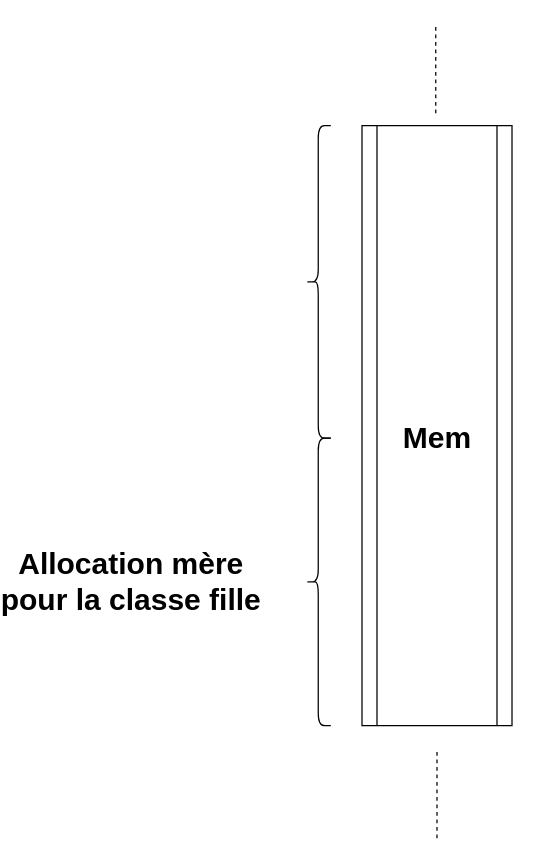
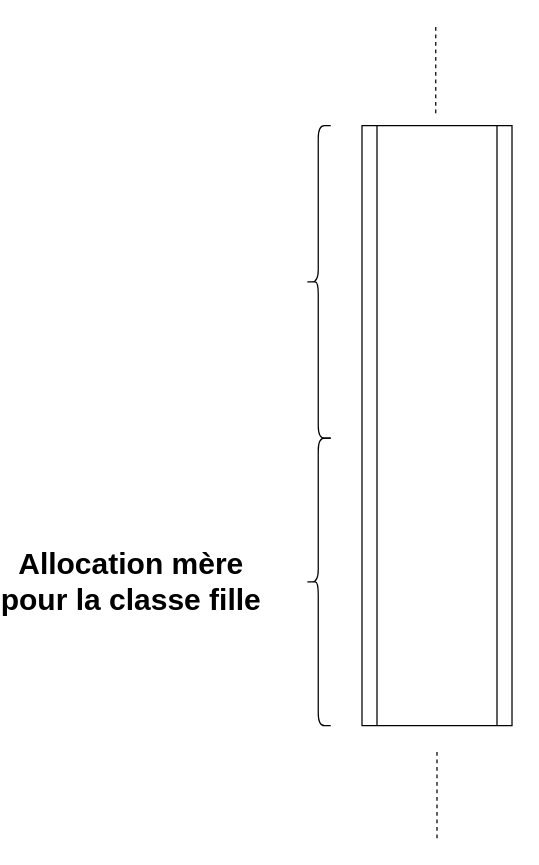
(437, 438) -> none
